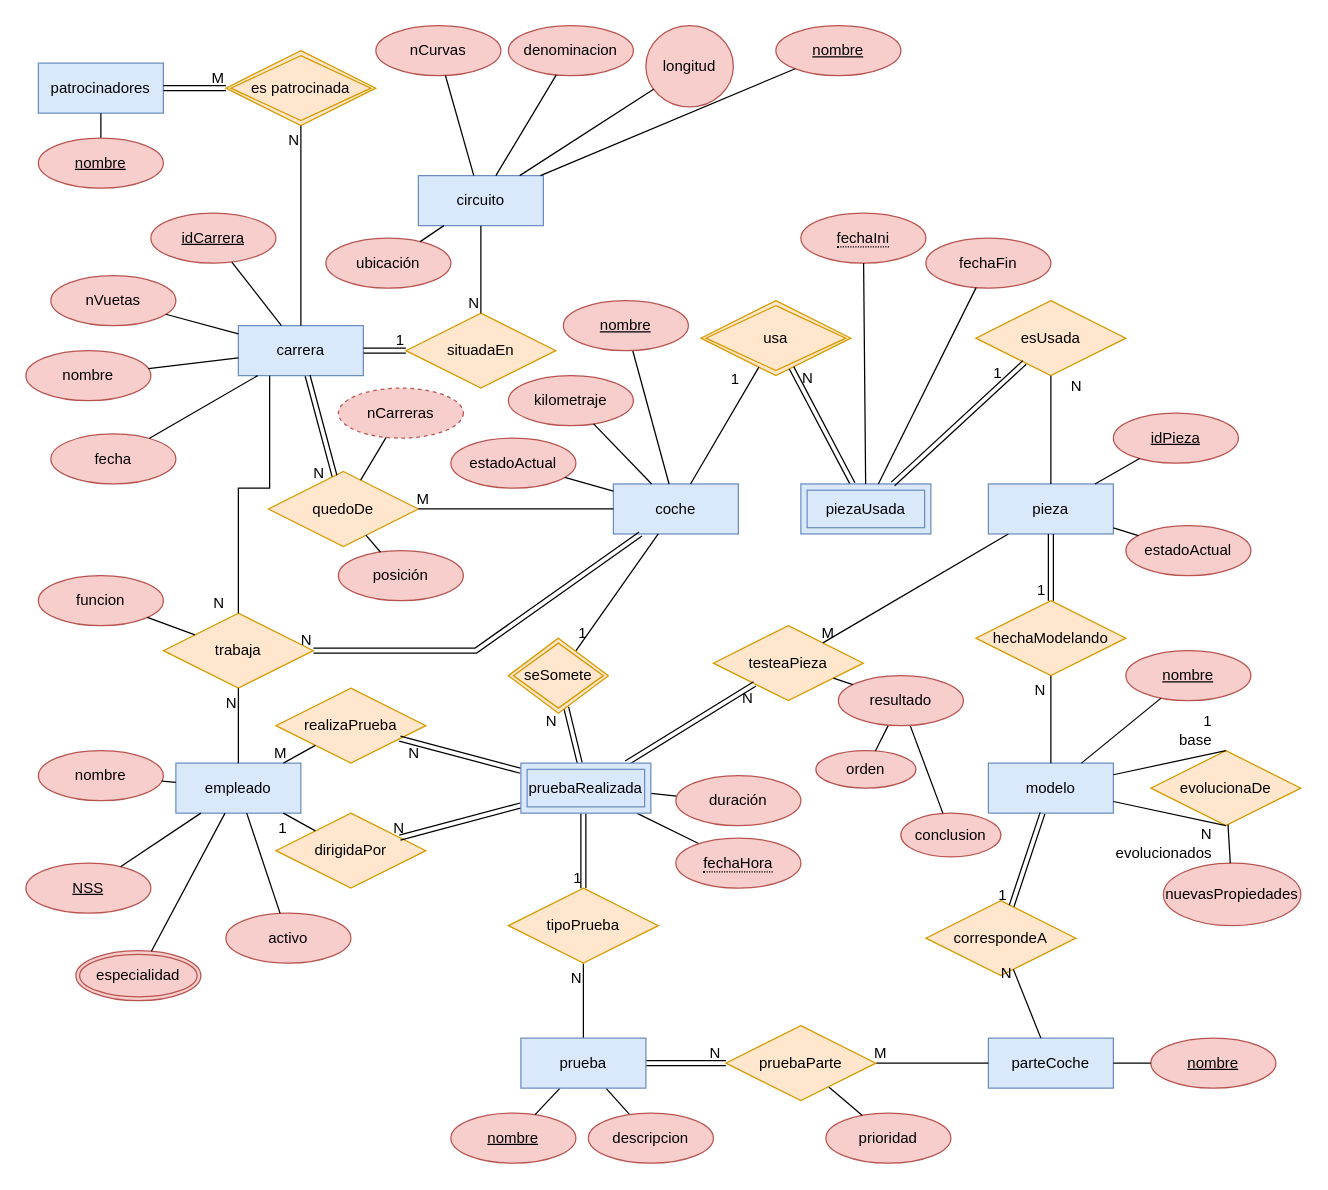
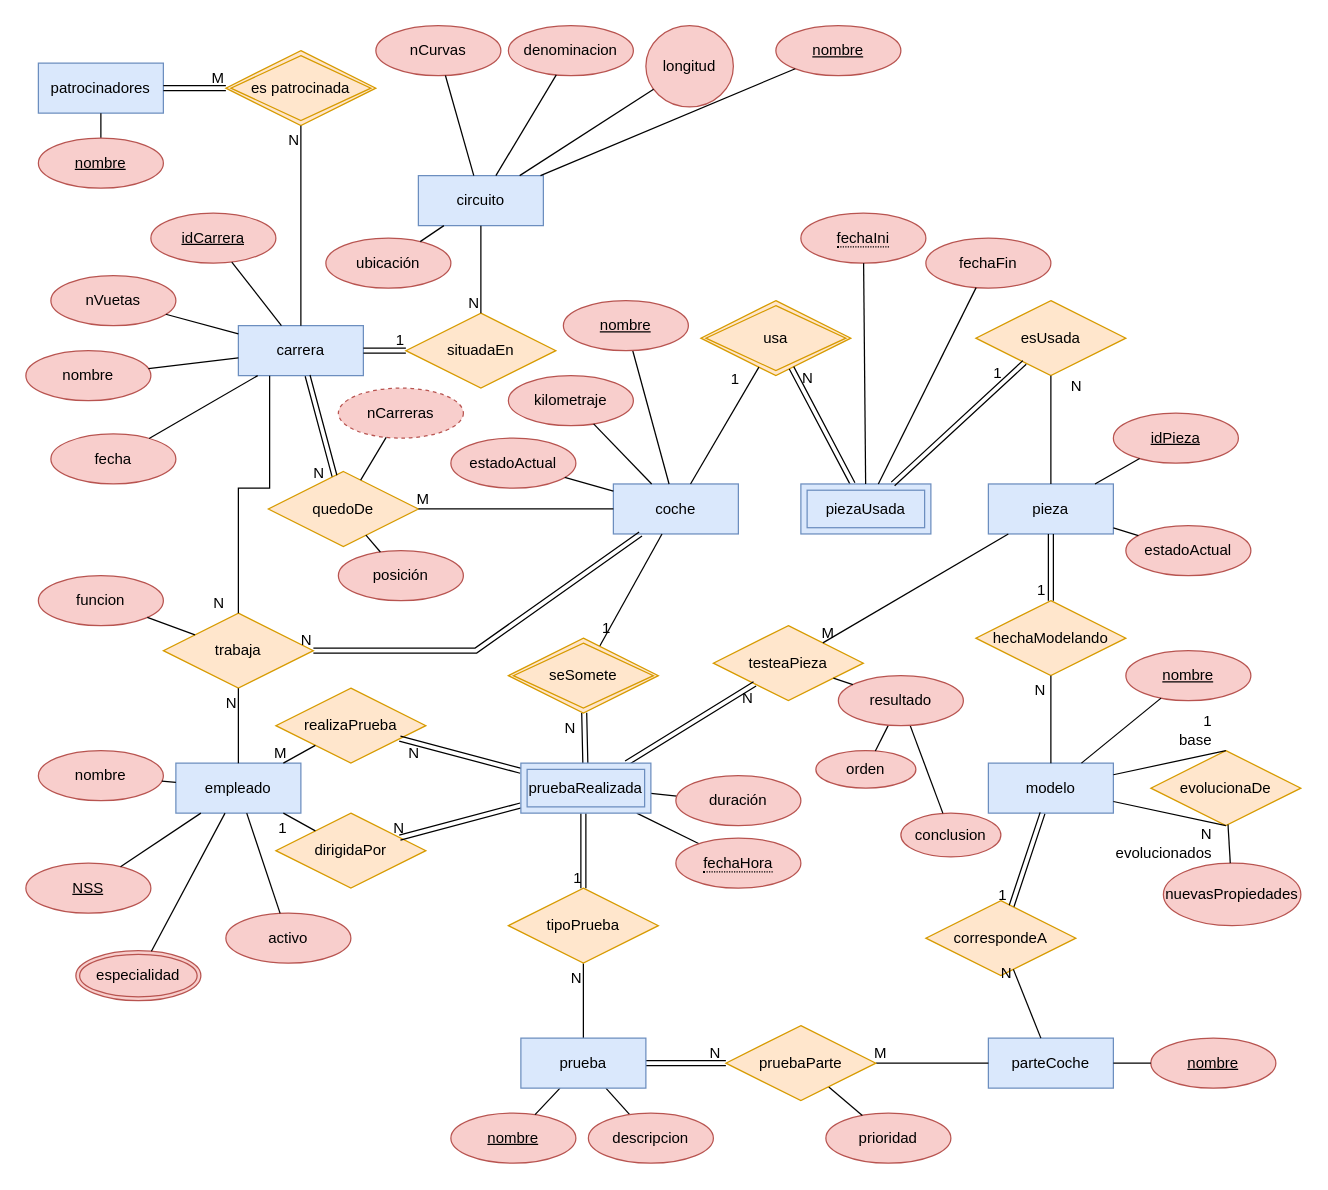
(558, 676) -> (583, 676)
